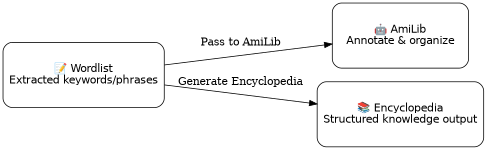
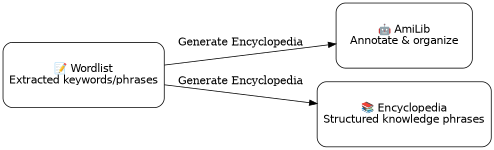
(241, 43) -> (241, 43)
(400, 114) -> (404, 114)
